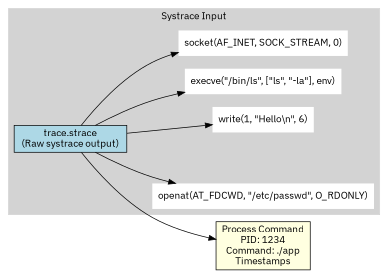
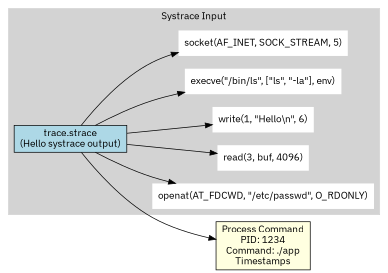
(263, 43) -> (263, 43)
(70, 139) -> (70, 139)
none -> (263, 158)
